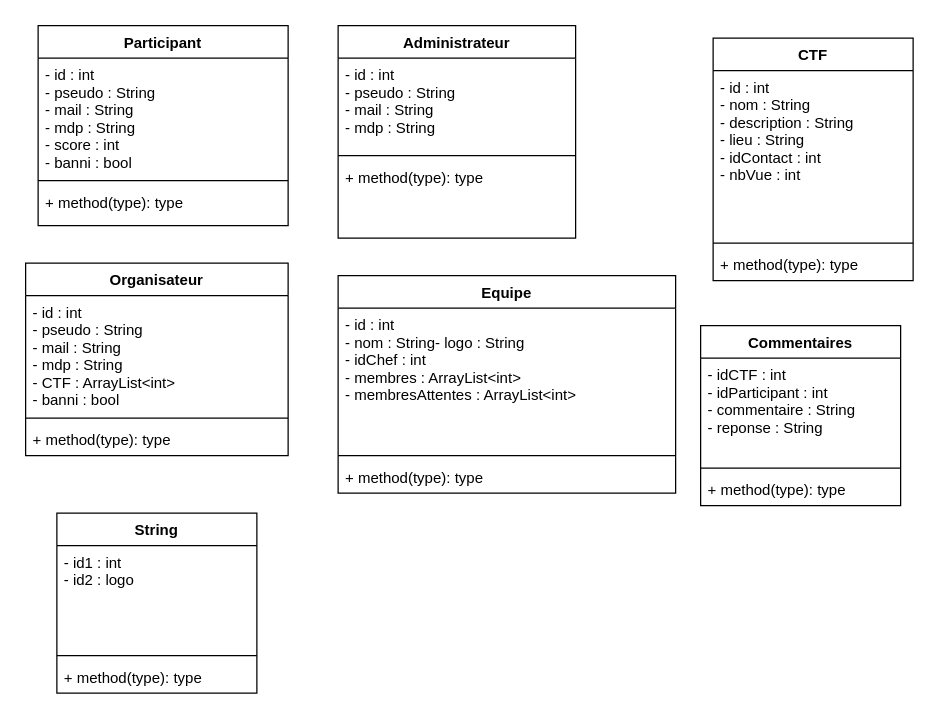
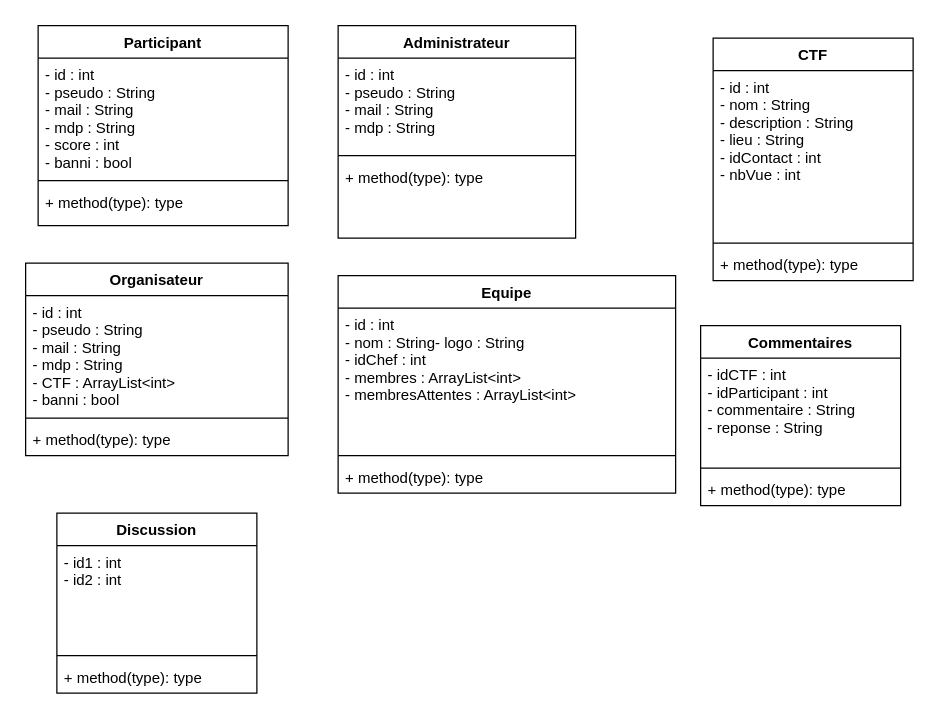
(156, 530) -> (156, 530)
(98, 563) -> (98, 563)
